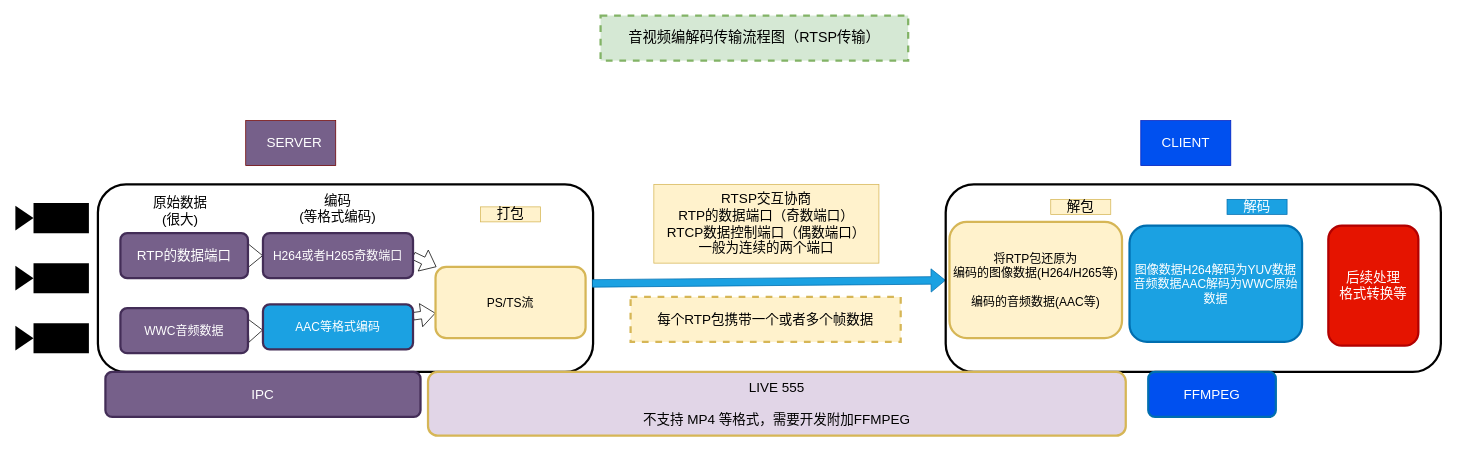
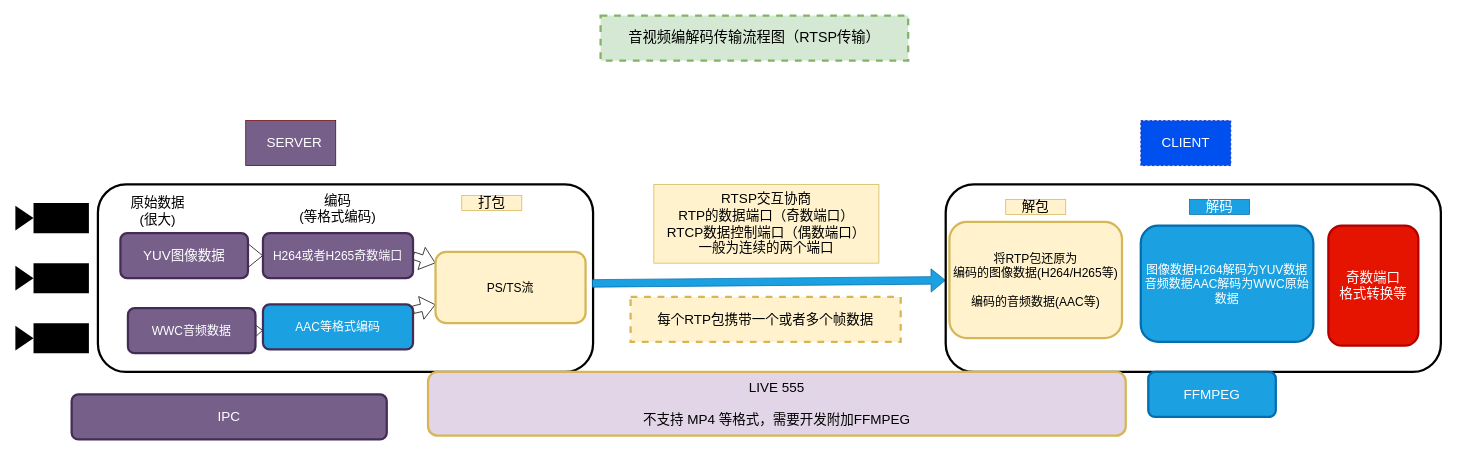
(1185, 143) -> (1185, 143)
(1080, 207) -> (1035, 207)
(1257, 207) -> (1219, 207)
(180, 211) -> (158, 211)
(510, 214) -> (492, 203)
(184, 255) -> (184, 255)
(1215, 284) -> (1227, 284)
(1373, 285) -> (1373, 285)
(510, 302) -> (510, 287)
(184, 330) -> (192, 330)
(263, 394) -> (229, 417)
(1212, 394) -> (1212, 394)
